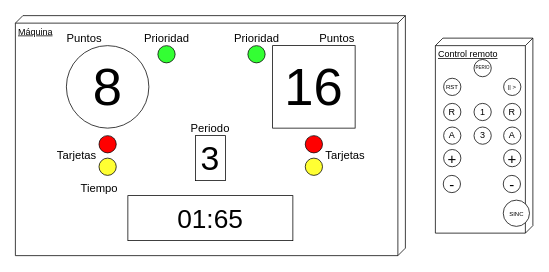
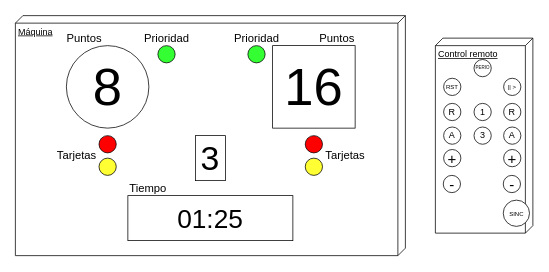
(210, 128) -> none
(99, 188) -> (148, 188)
(210, 218) -> (210, 218)
